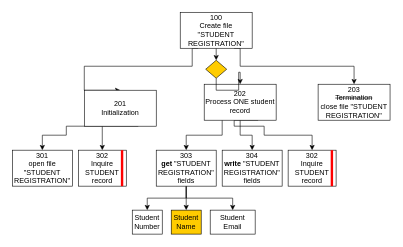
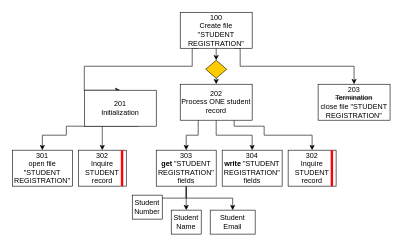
(240, 102) -> (216, 102)
(147, 222) -> (147, 207)
(186, 222) -> (186, 222)
